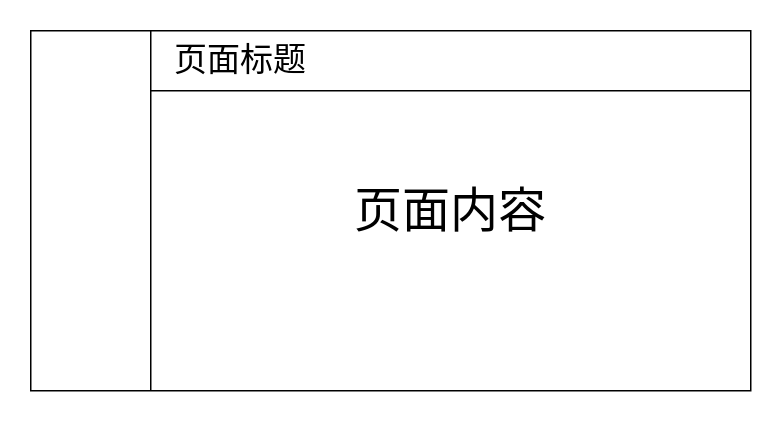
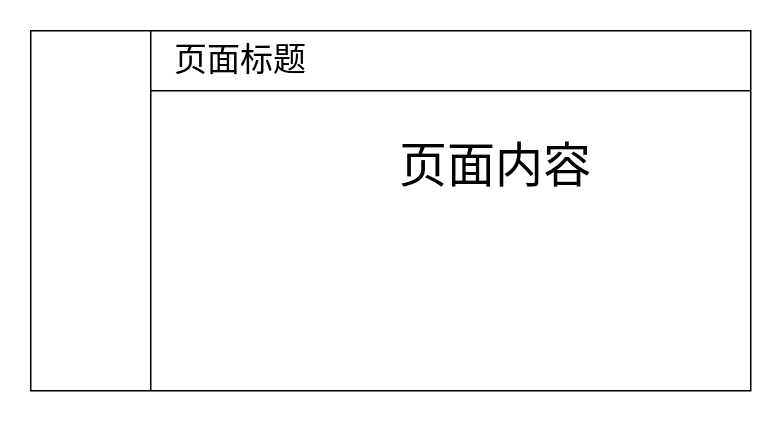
(451, 211) -> (496, 166)
